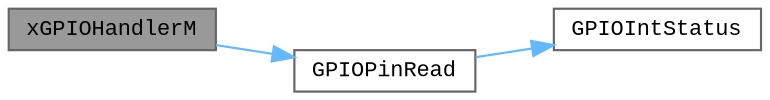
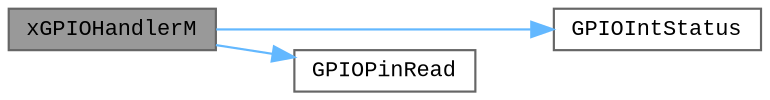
(504, 53) -> (374, 29)
